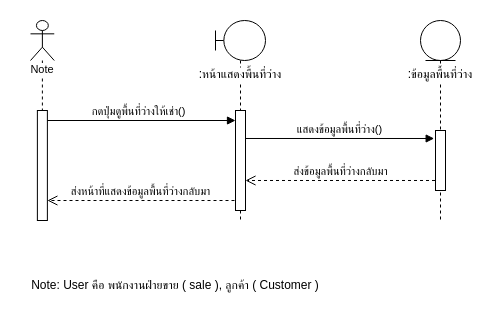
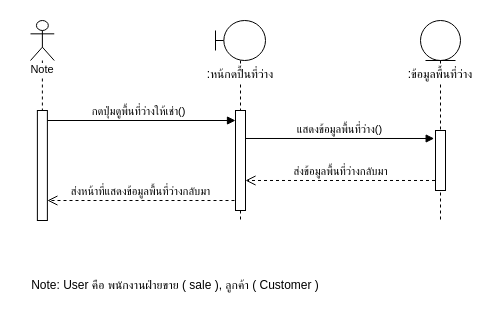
(240, 74) -> (240, 74)
